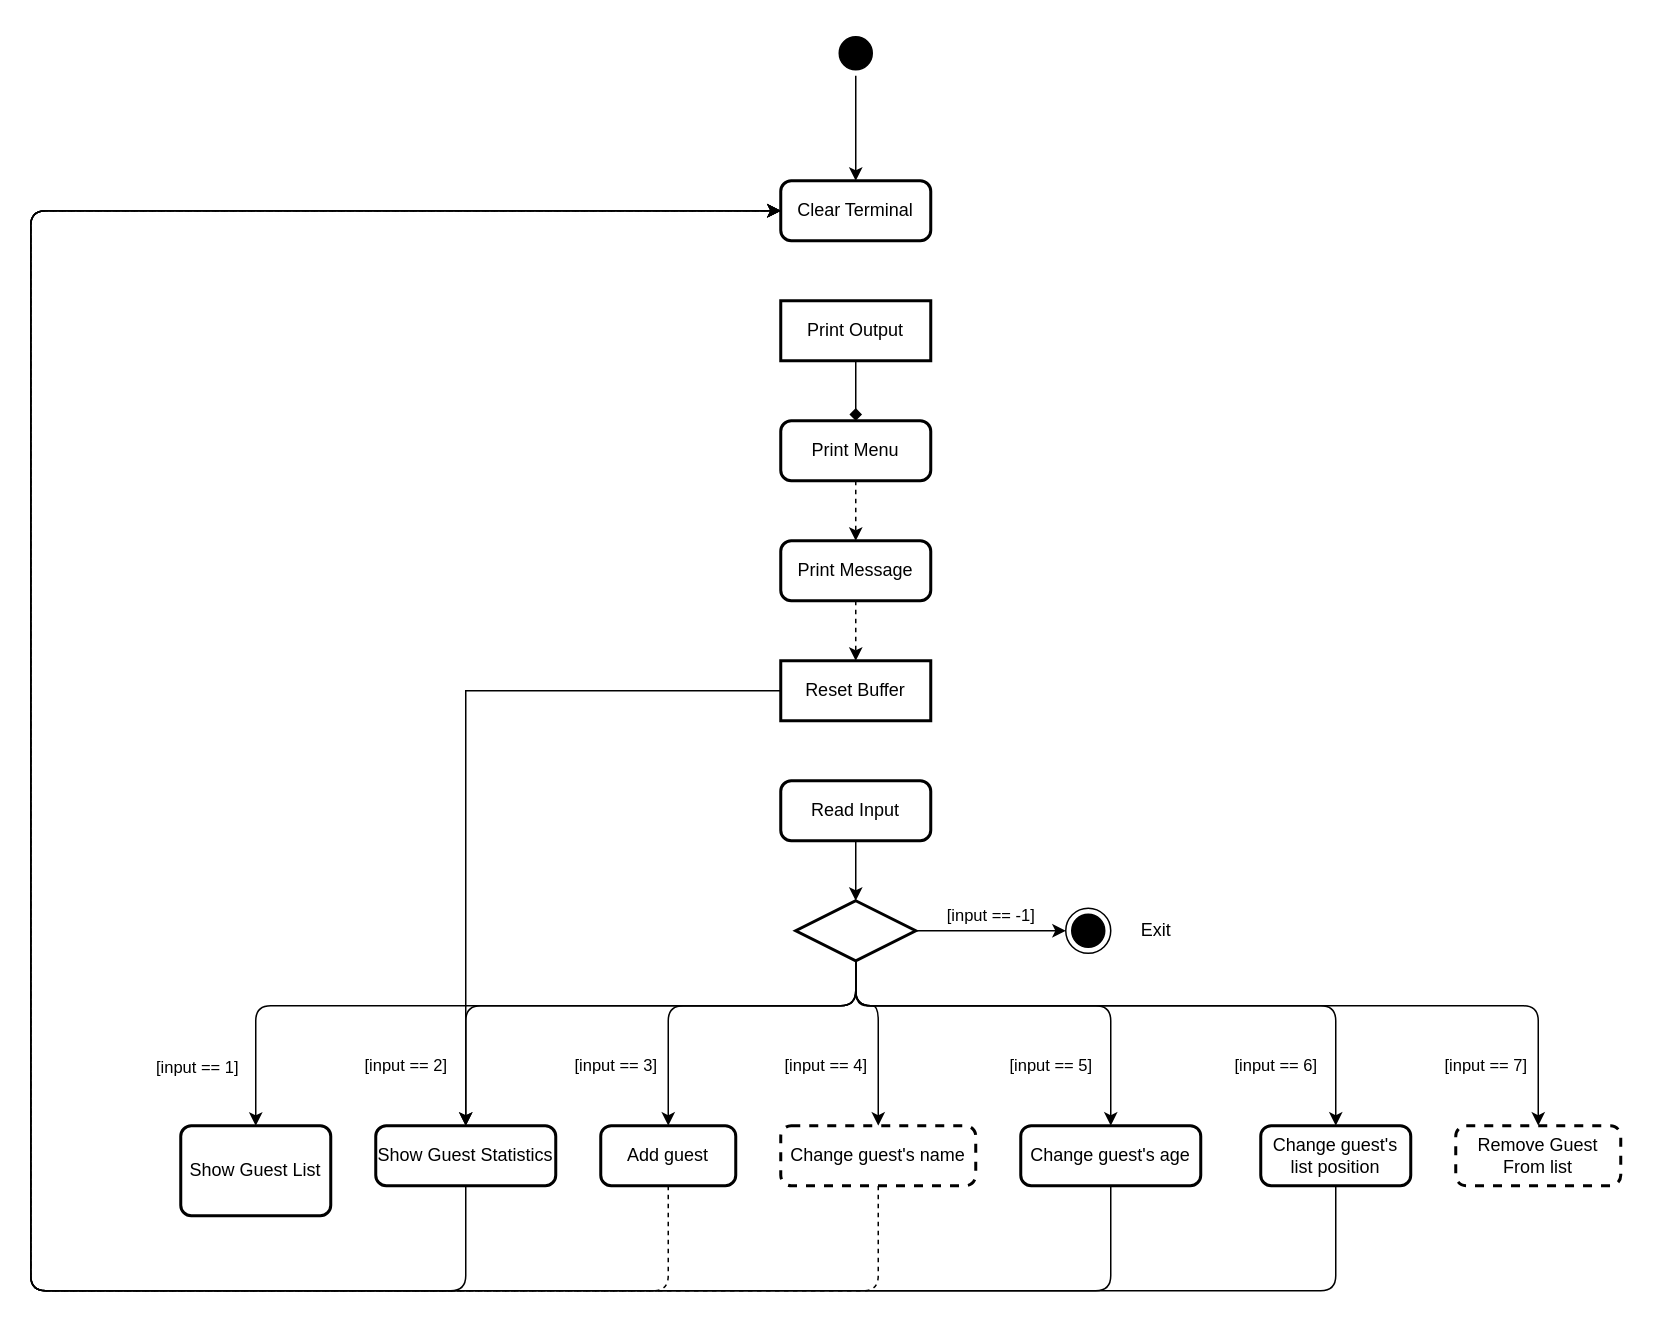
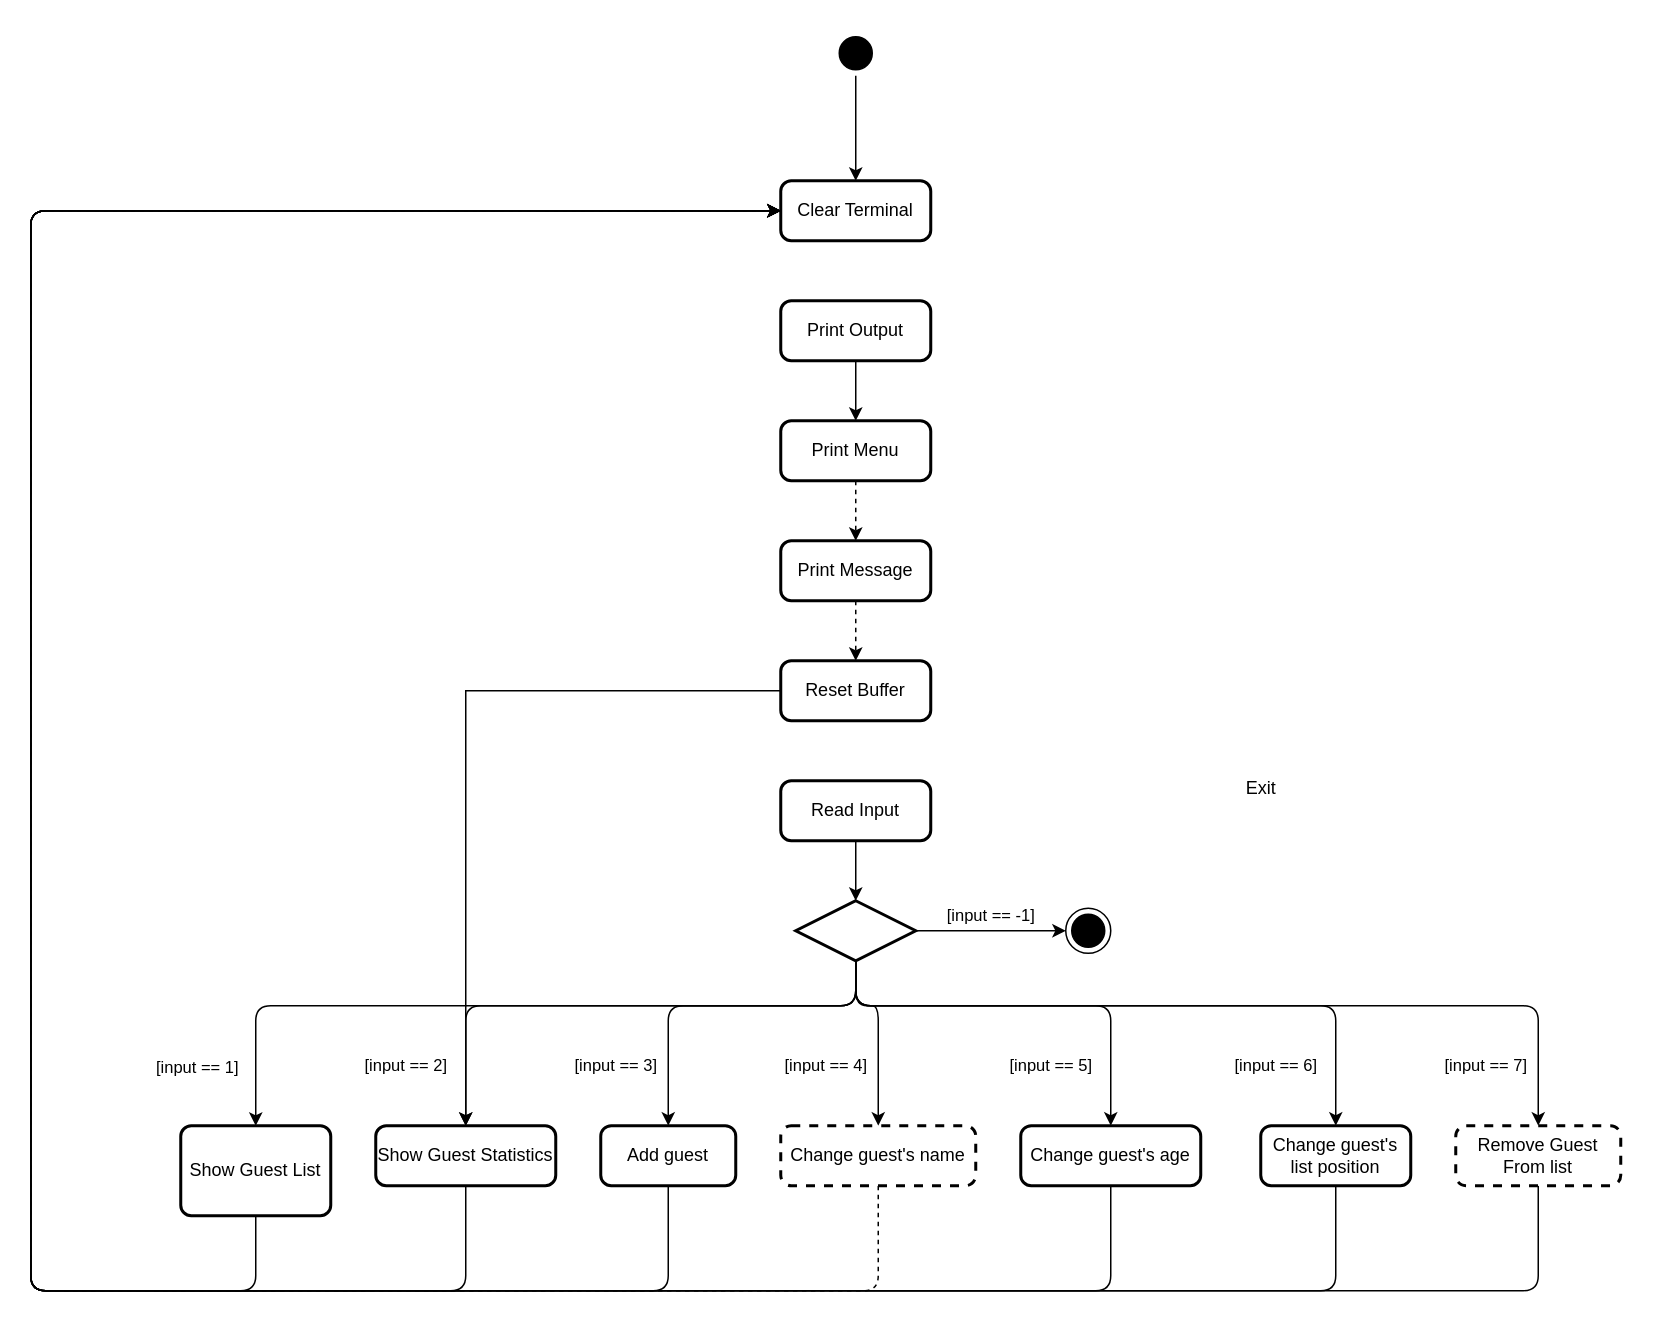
(856, 331) -> (856, 331)
(856, 408) -> (856, 409)
(856, 691) -> (856, 691)
(1156, 931) -> (1261, 788)
(668, 1237) -> (668, 1237)
none -> (256, 1251)
none -> (1481, 1291)
